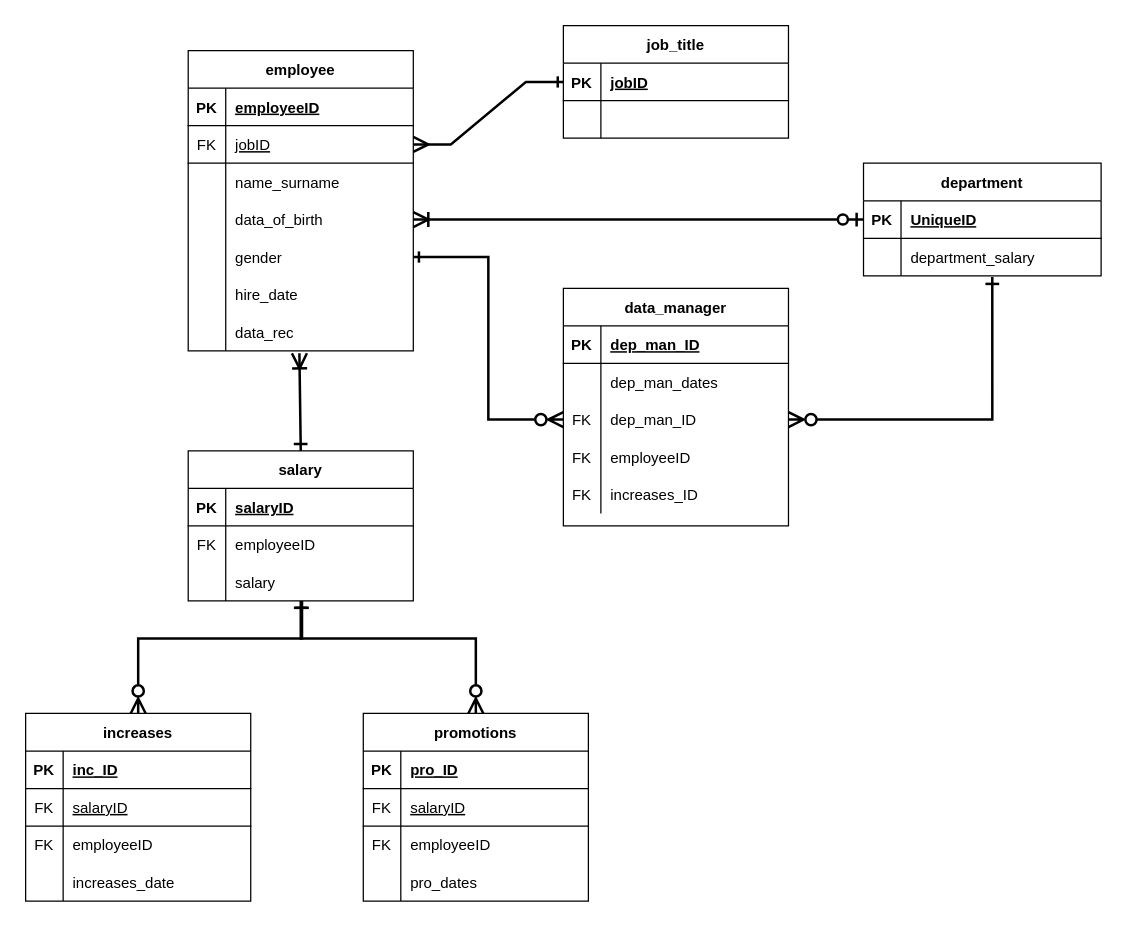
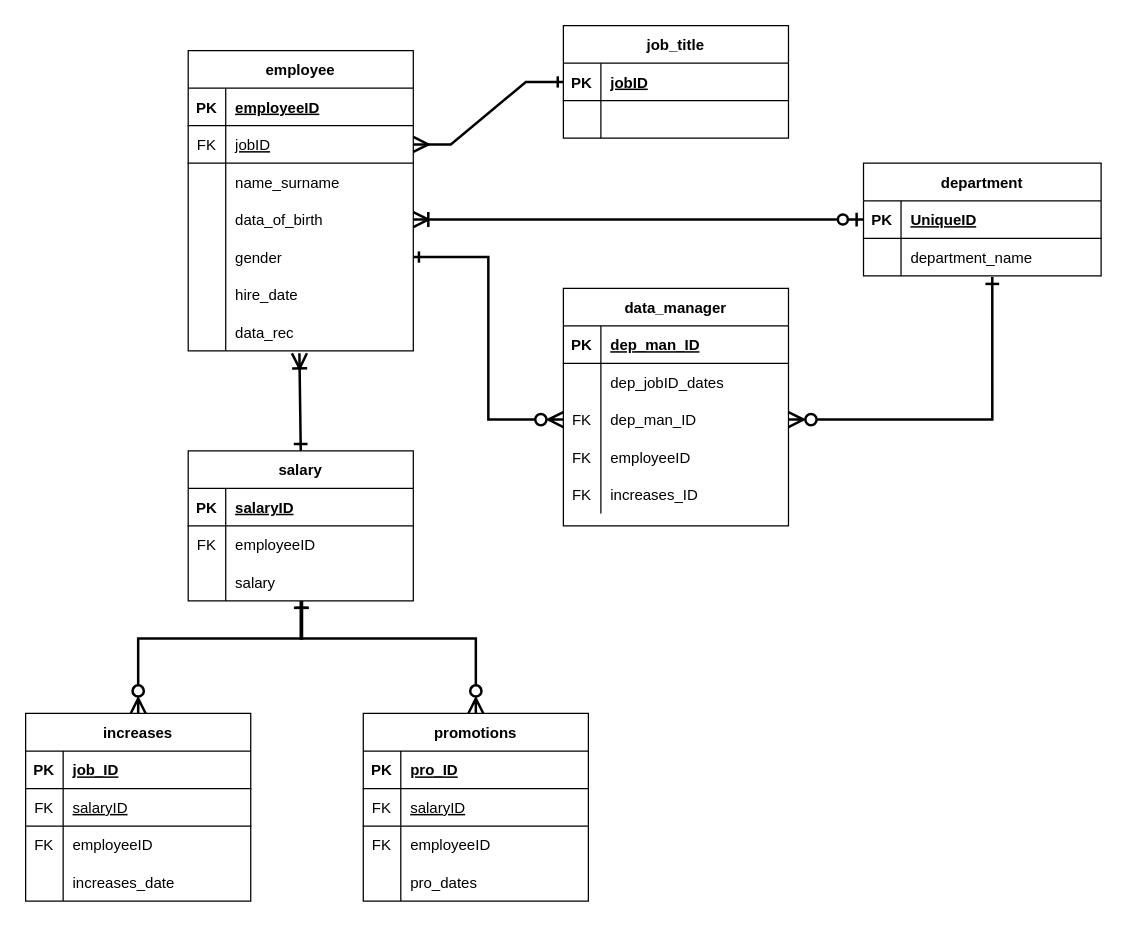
(979, 258) -> (973, 258)
(665, 383) -> (673, 383)
(96, 770) -> (98, 770)
